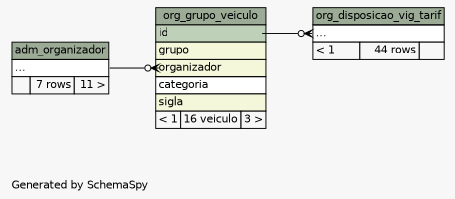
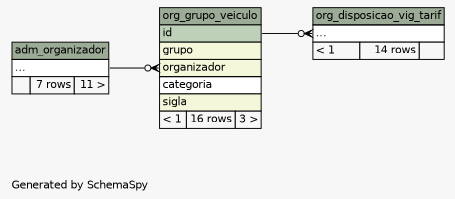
(395, 50) -> (395, 50)
(211, 119) -> (211, 119)
